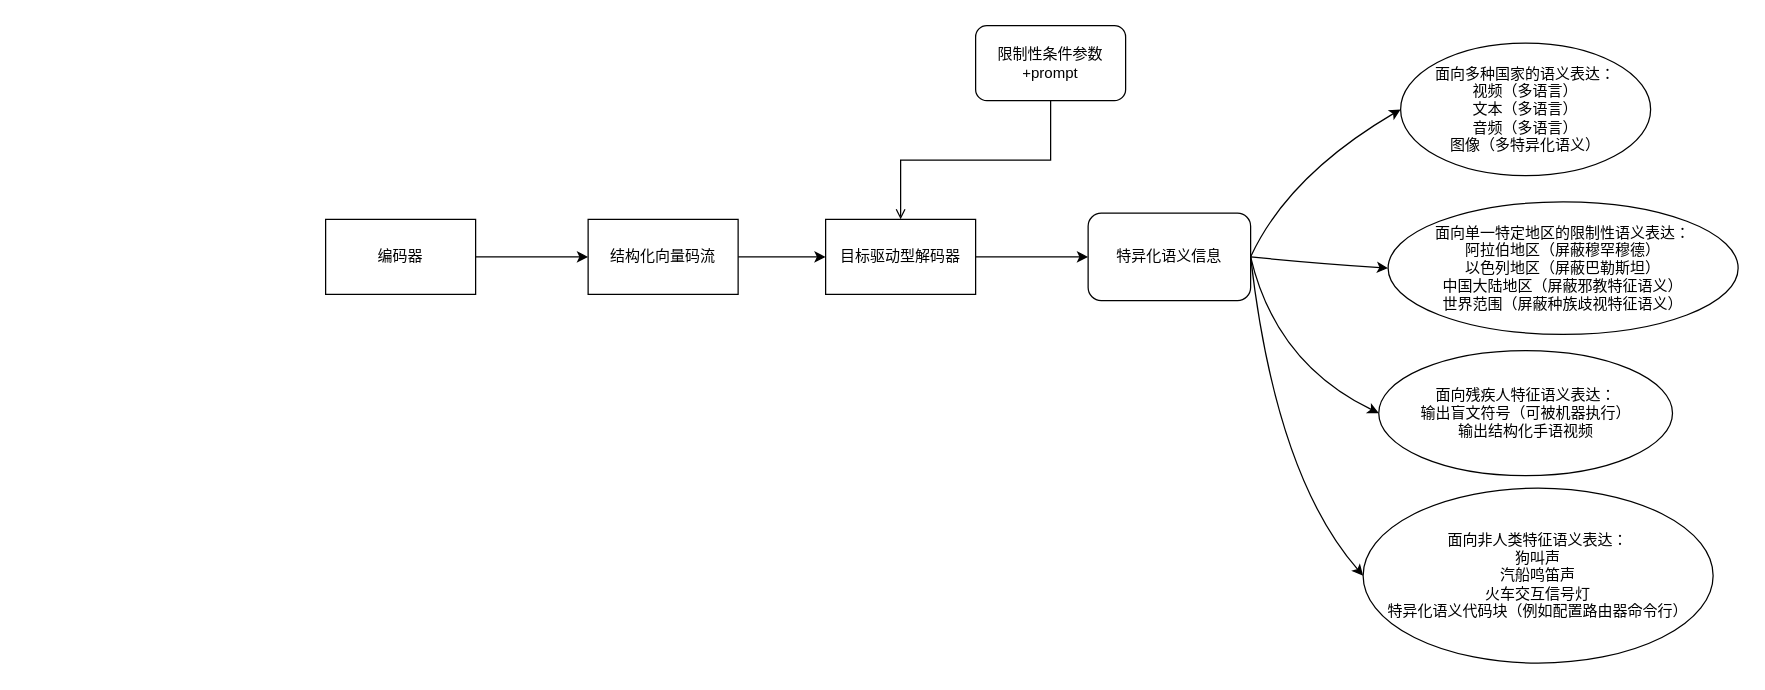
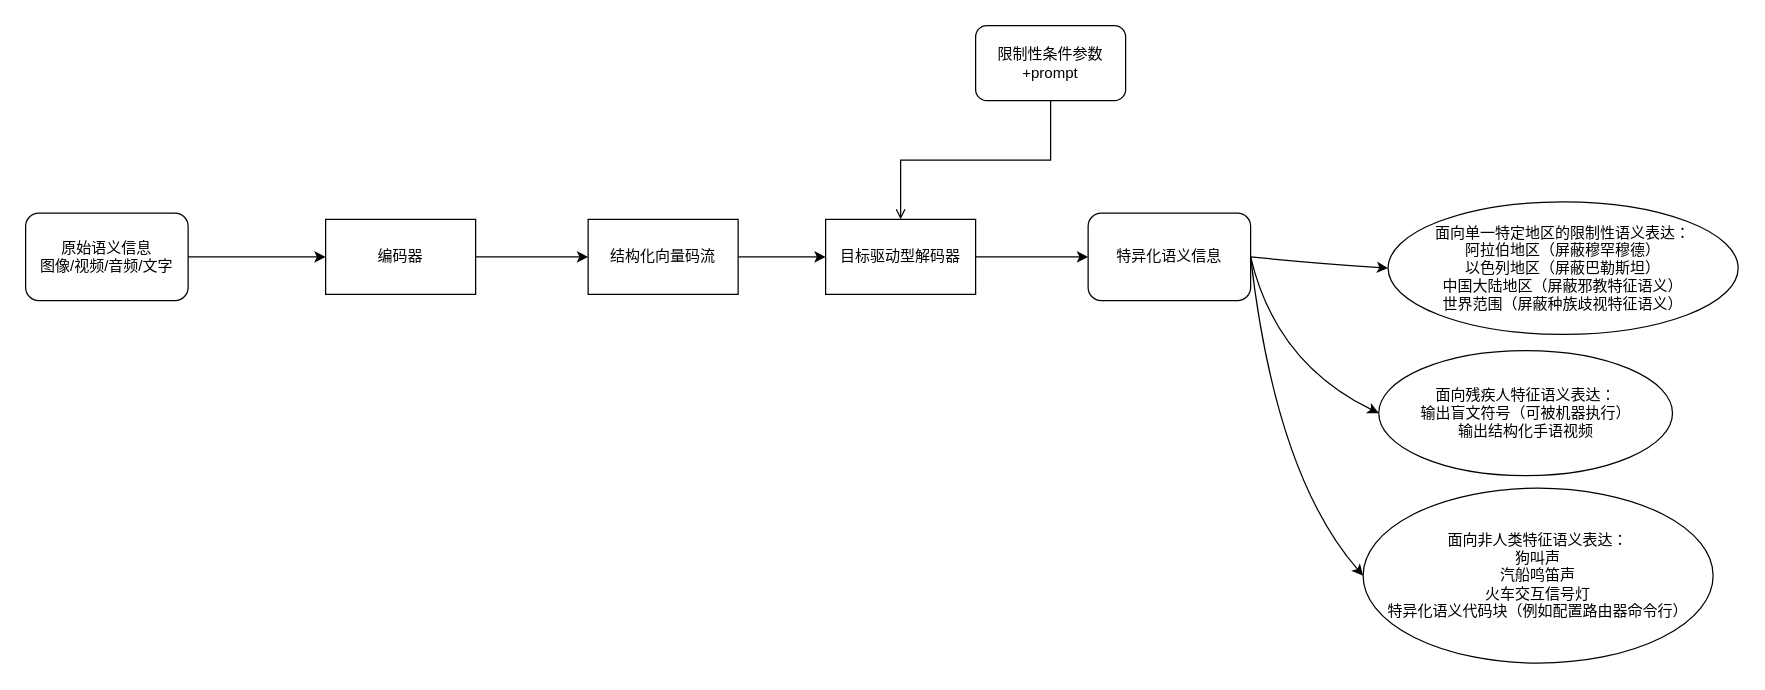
(1526, 109) -> none
(1313, 173) -> none
none -> (107, 257)
none -> (252, 257)
